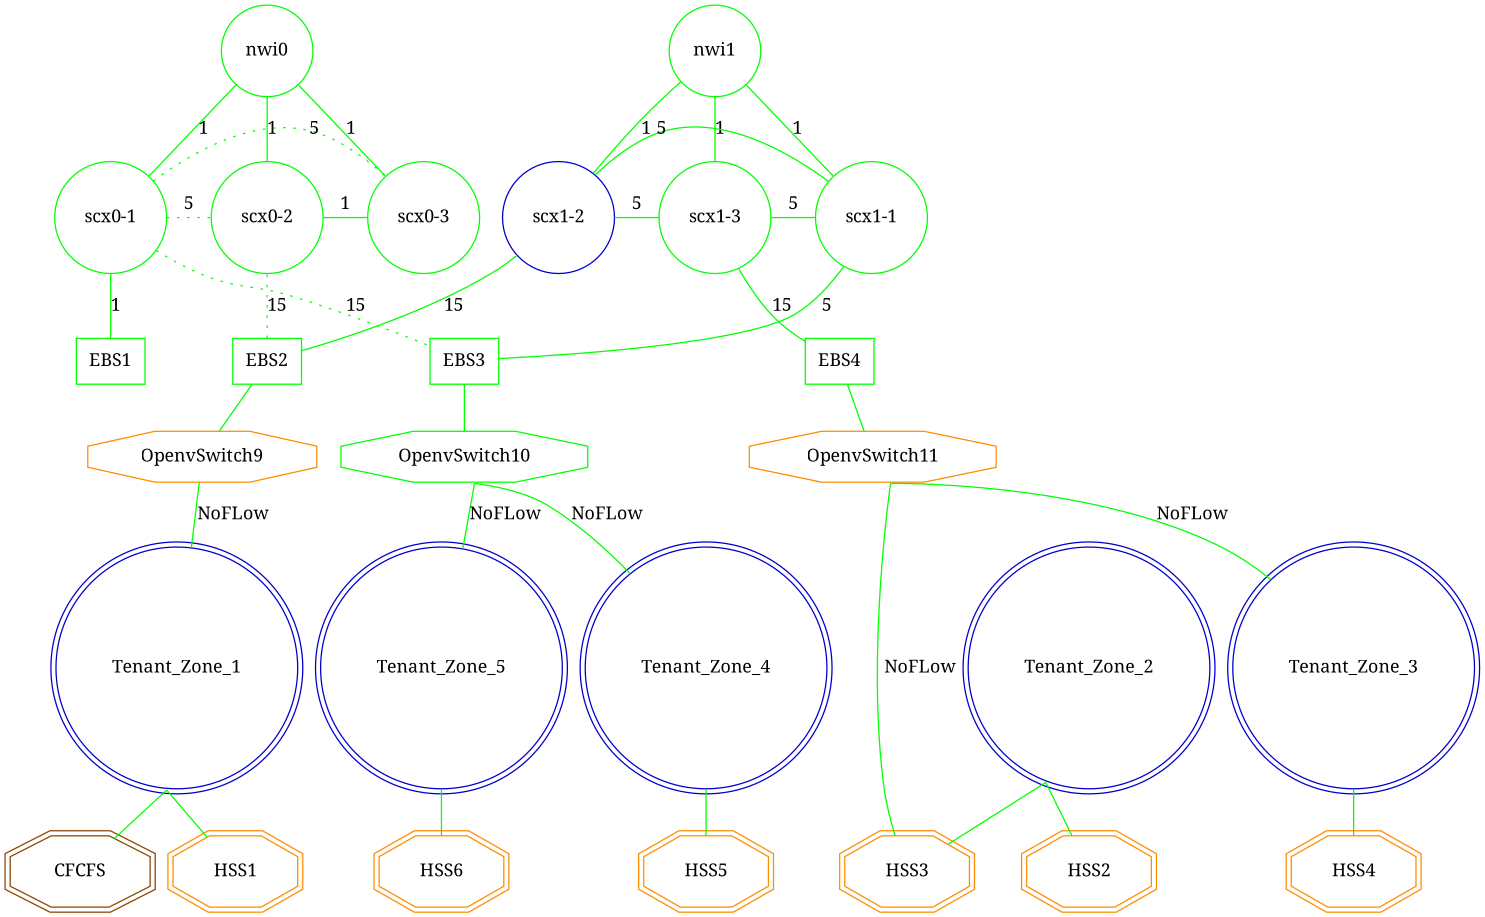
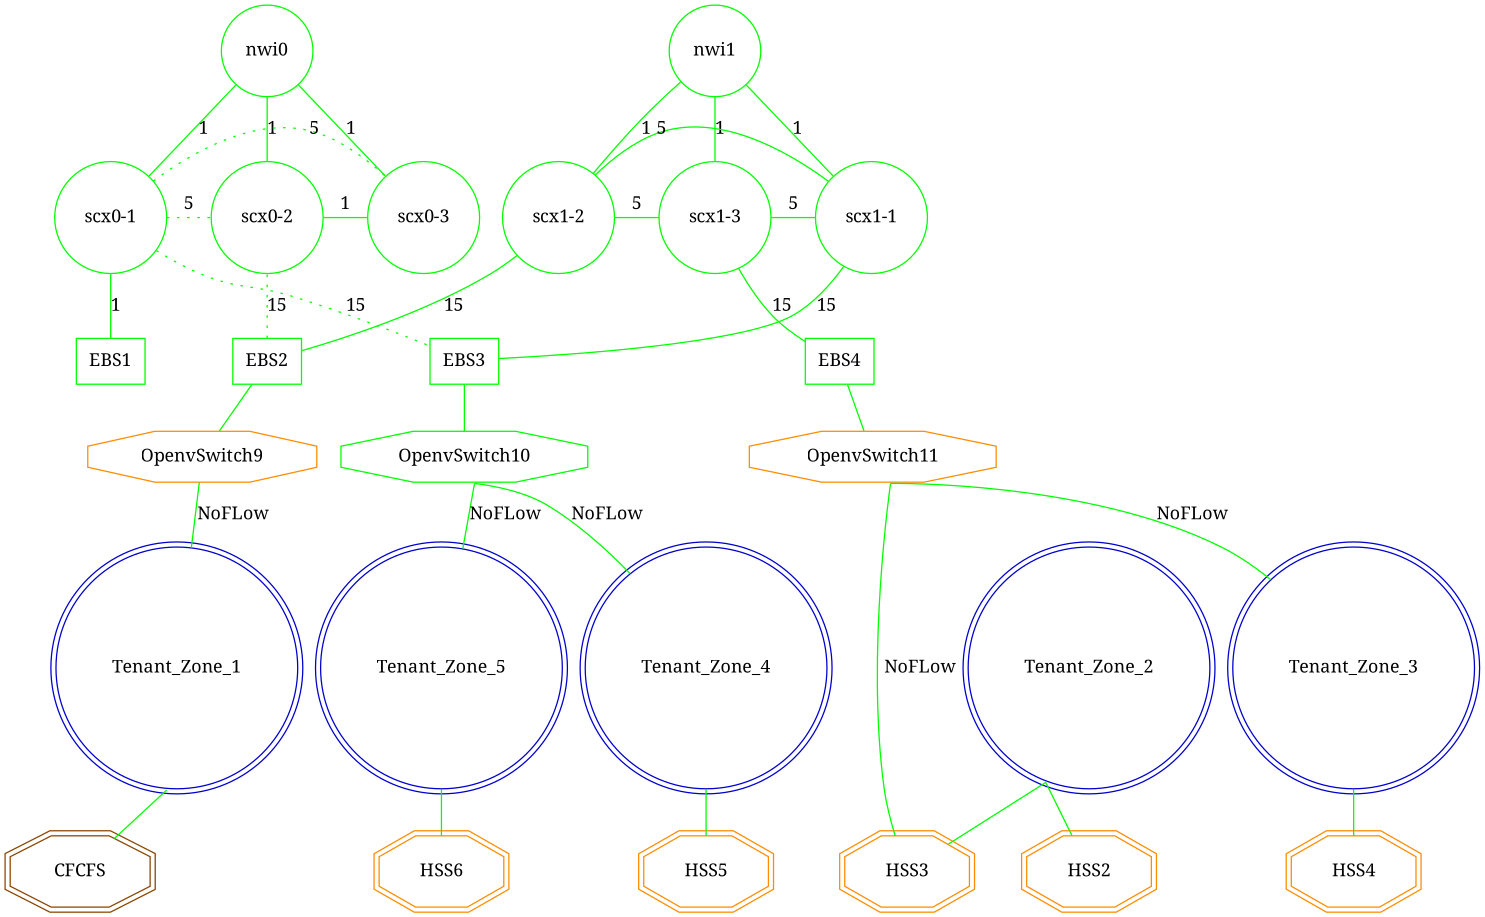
(559, 218) -> (559, 218)
(827, 306) -> (827, 306)
(235, 871) -> none
